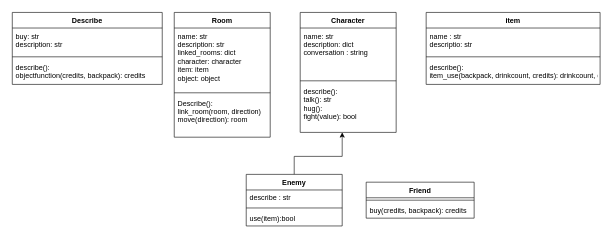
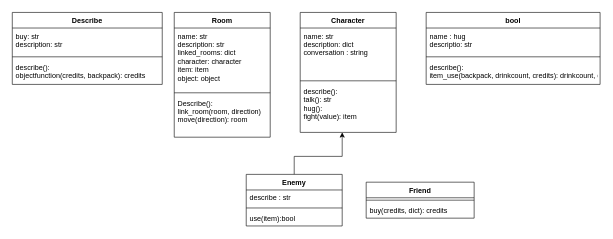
(513, 20) -> (513, 20)
(447, 36) -> (447, 36)
(324, 91) -> (324, 91)
(426, 211) -> (417, 211)
